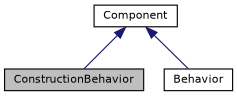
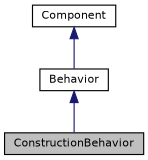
(101, 52) -> (74, 118)
